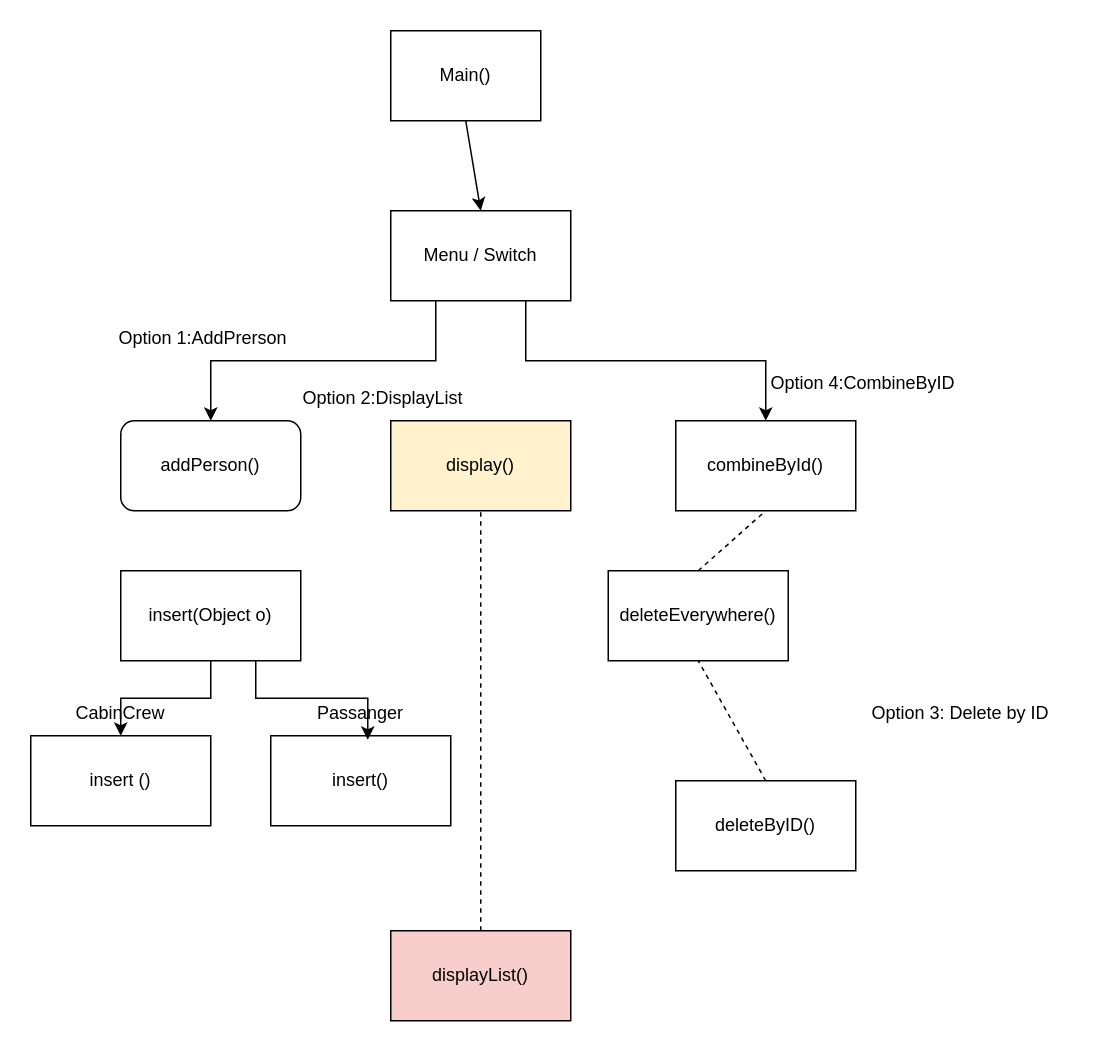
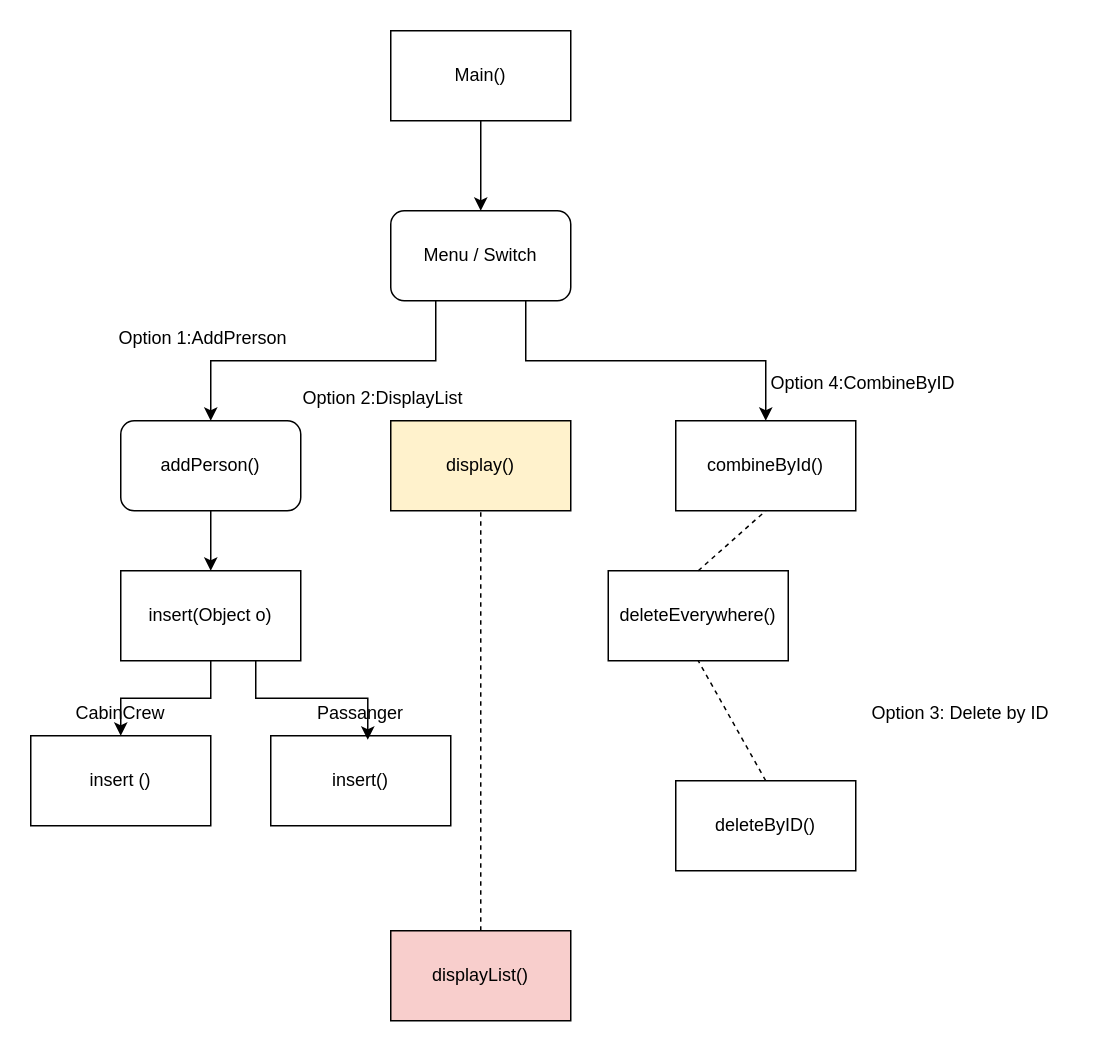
(466, 76) -> (481, 76)
(481, 256) -> (481, 256)
none -> (211, 536)
